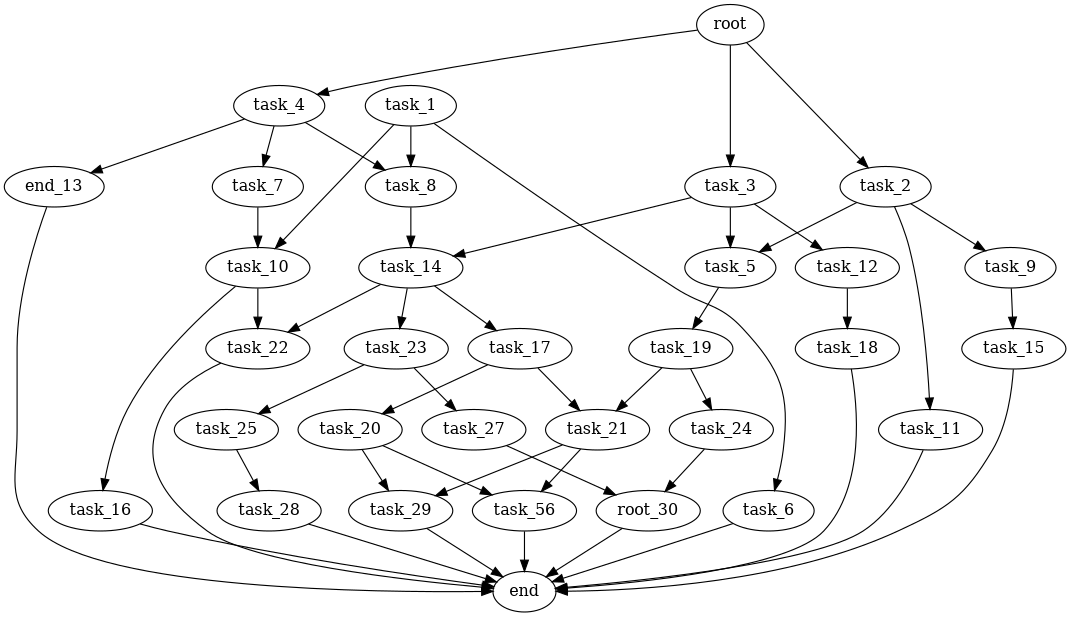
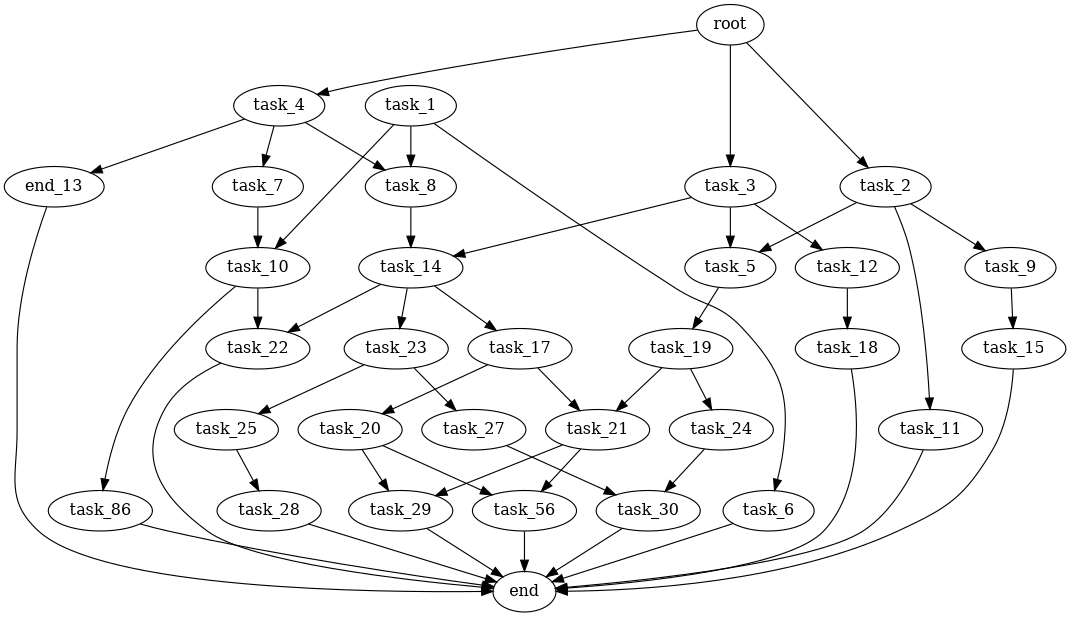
(100, 511) -> (100, 511)
(648, 511) -> (648, 511)
